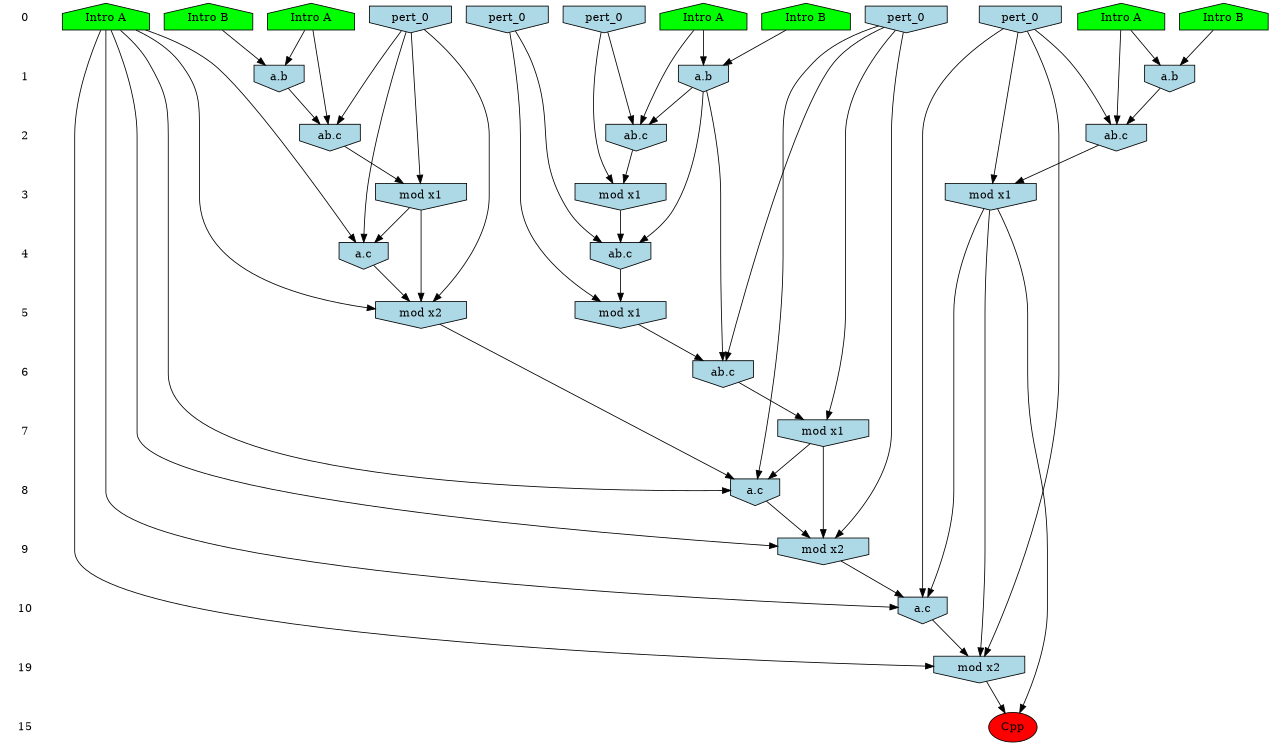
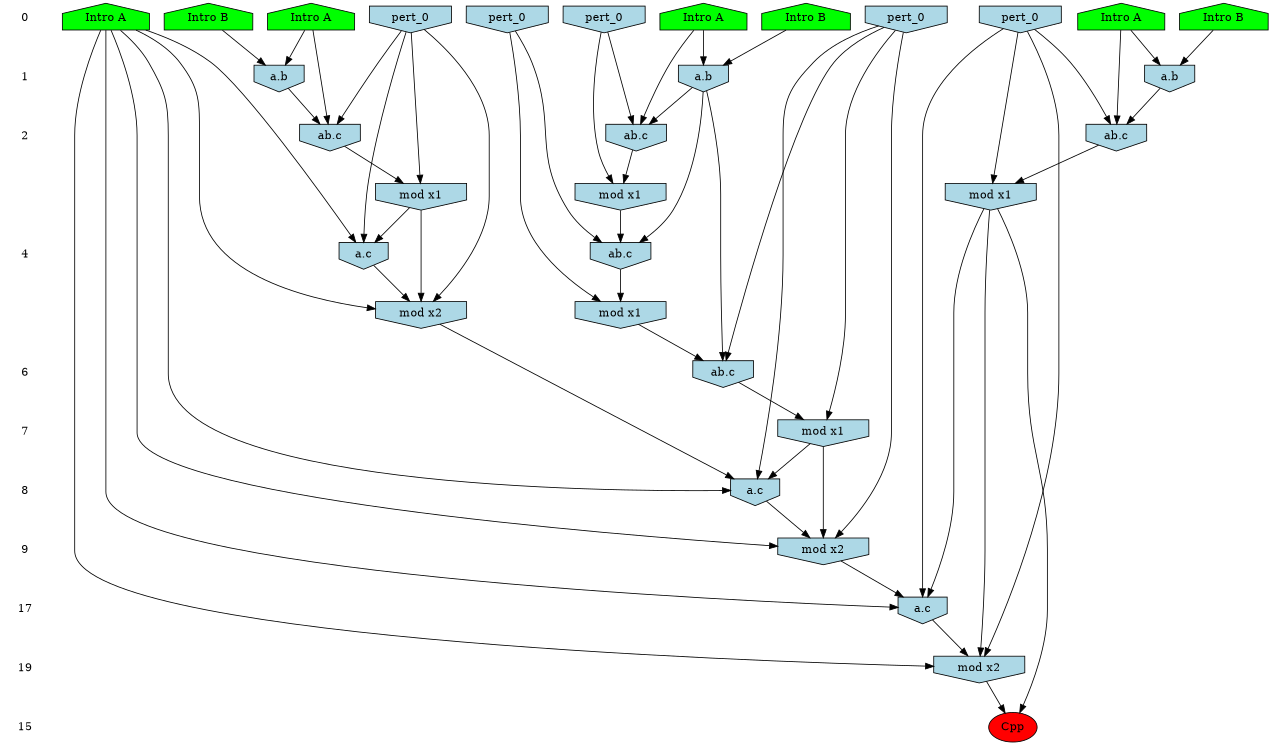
(25, 195) -> none
(25, 314) -> none
(25, 609) -> (25, 609)
